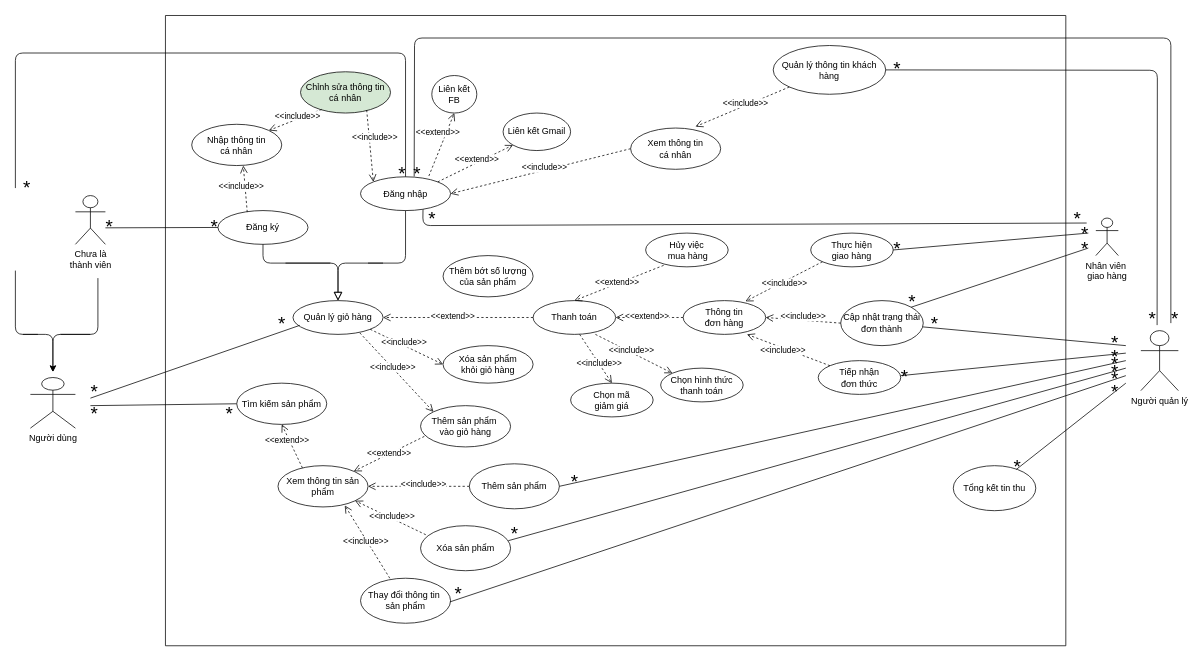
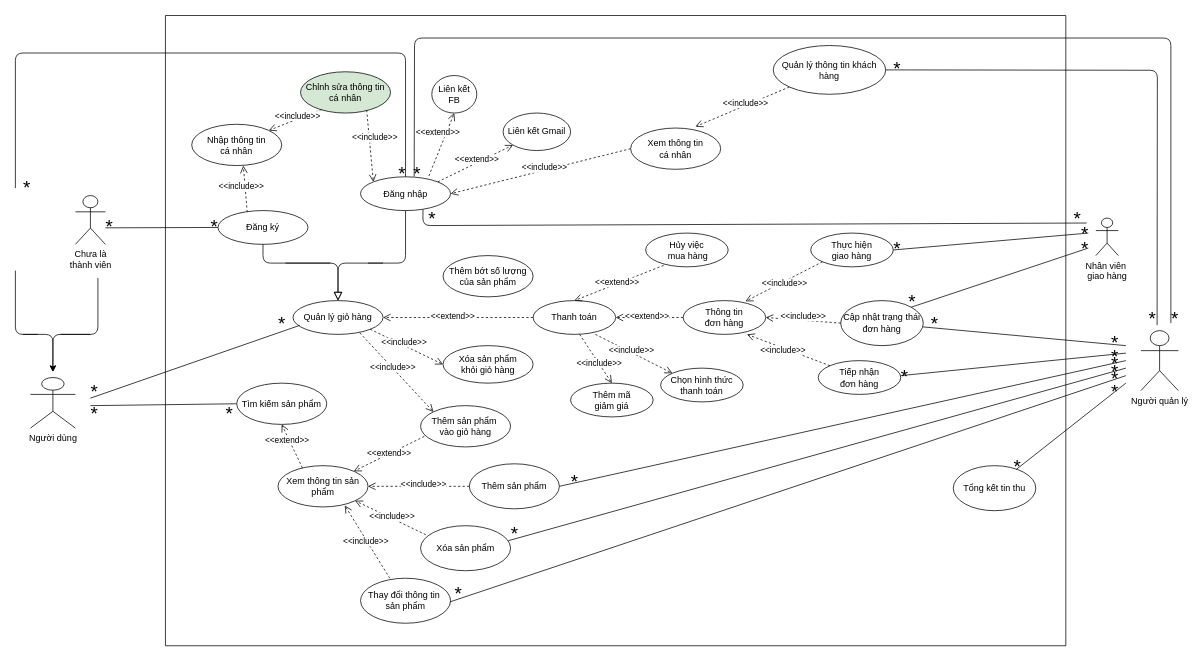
(882, 323) -> (882, 323)
(859, 378) -> (859, 378)
(612, 400) -> (612, 400)
